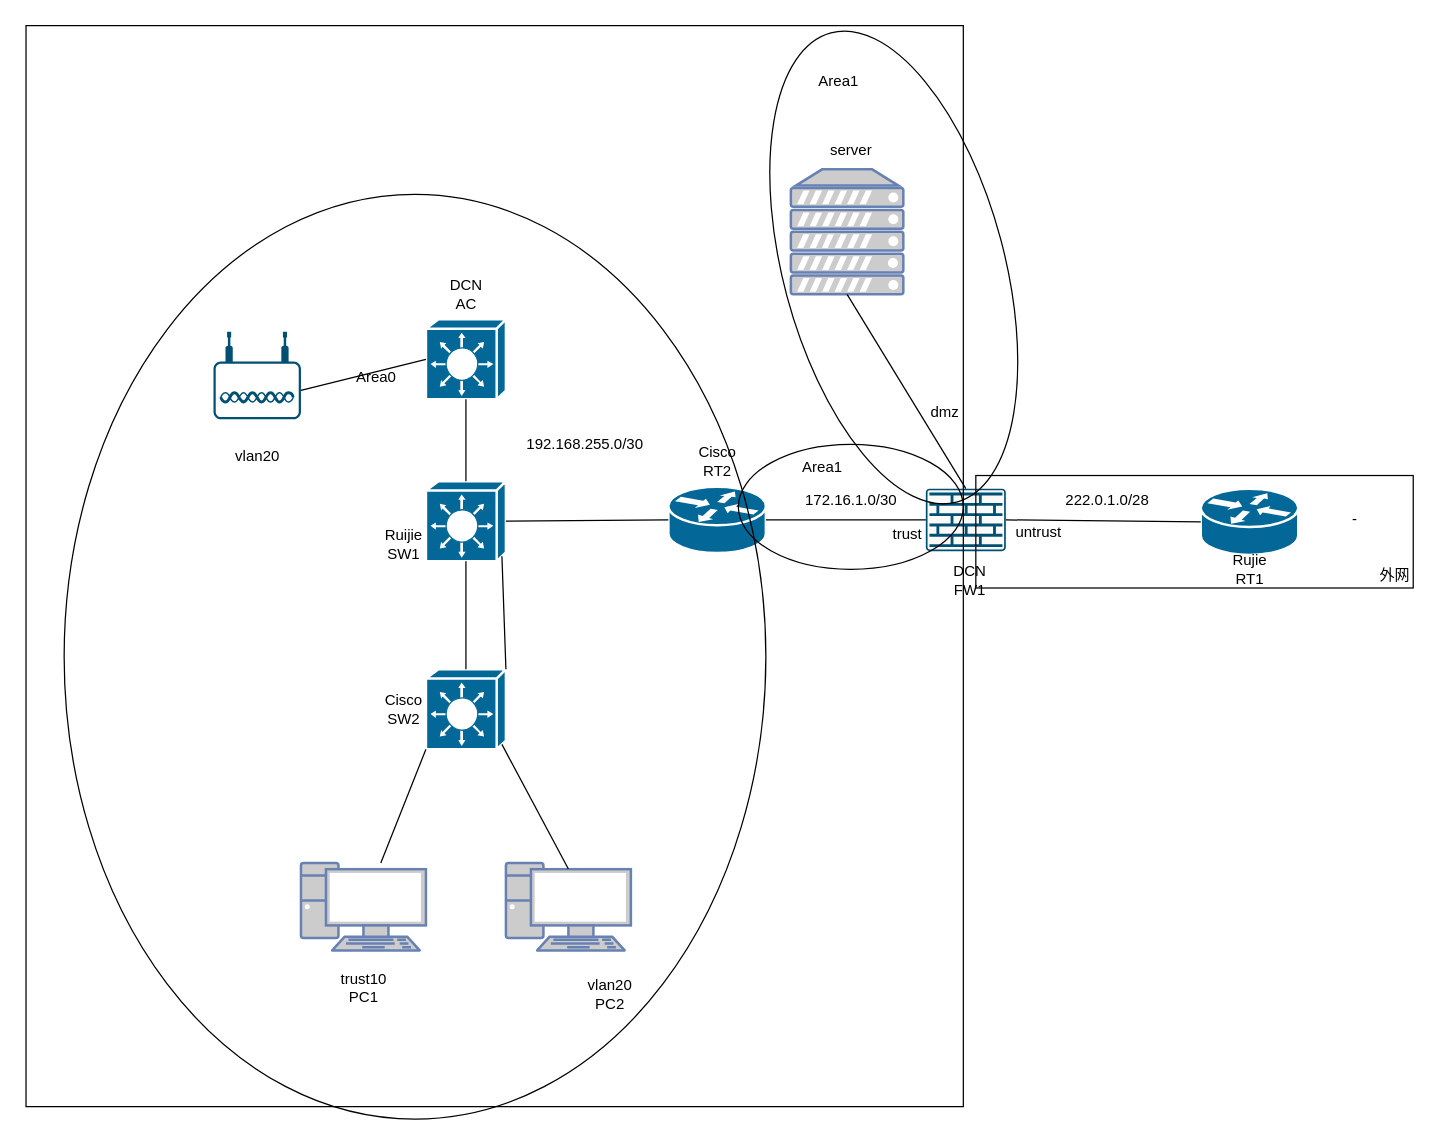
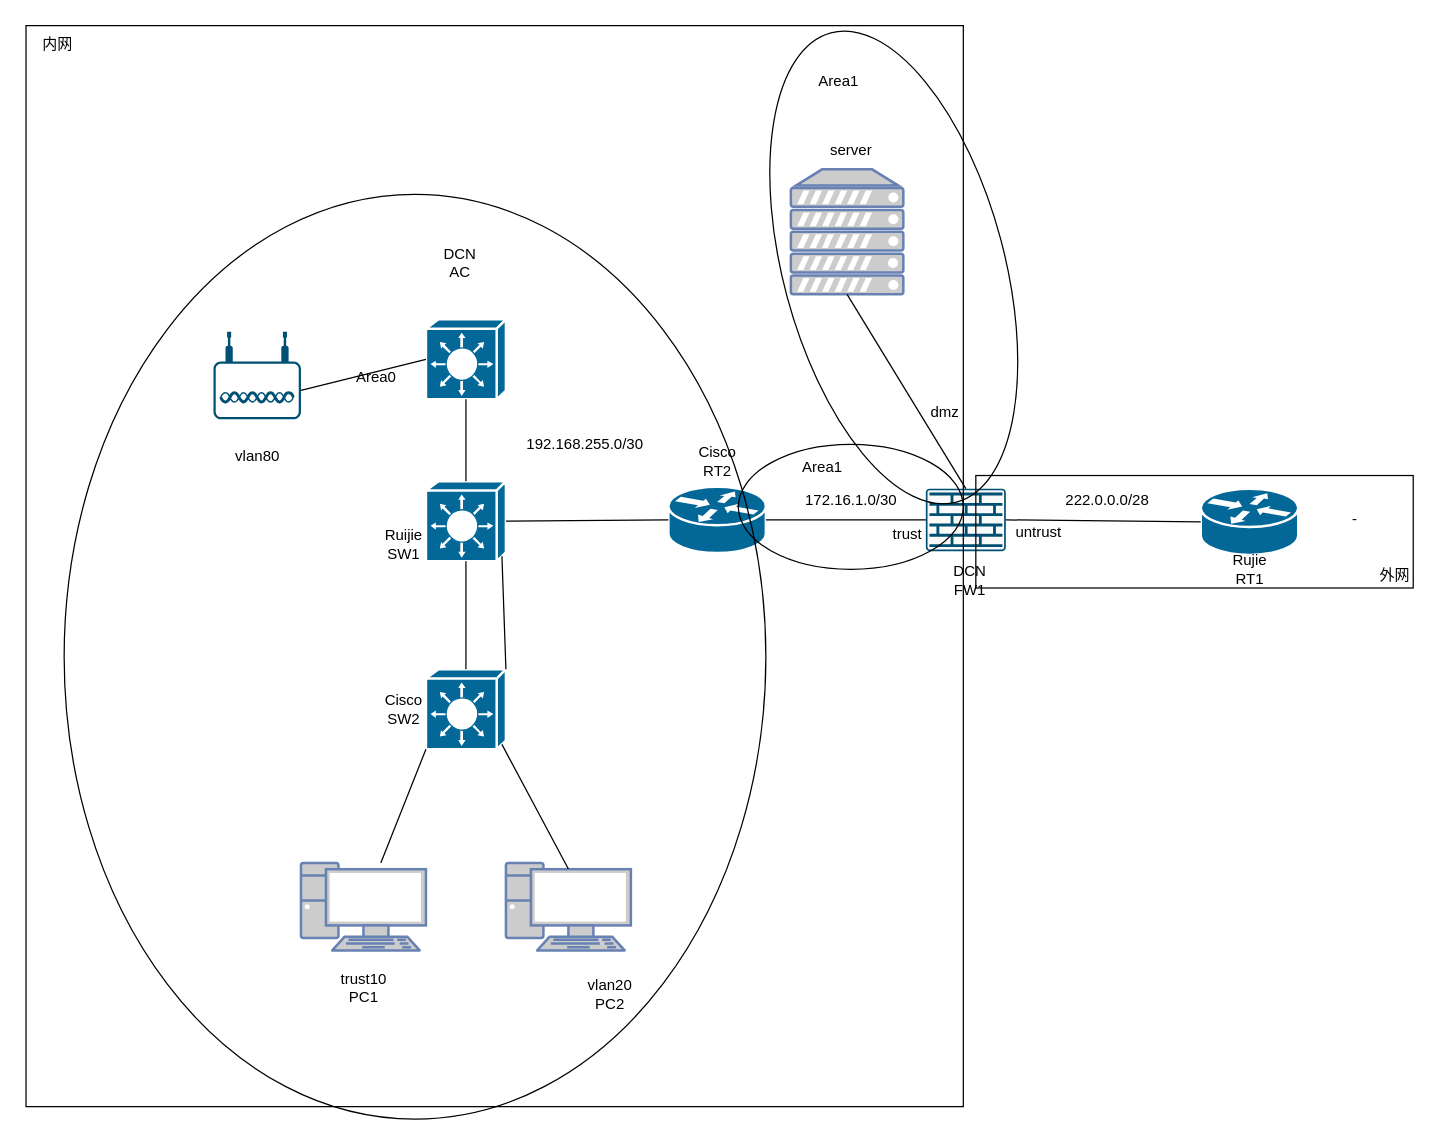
none -> (57, 44)
(466, 294) -> (459, 263)
(258, 457) -> (258, 457)
(1108, 501) -> (1108, 501)
